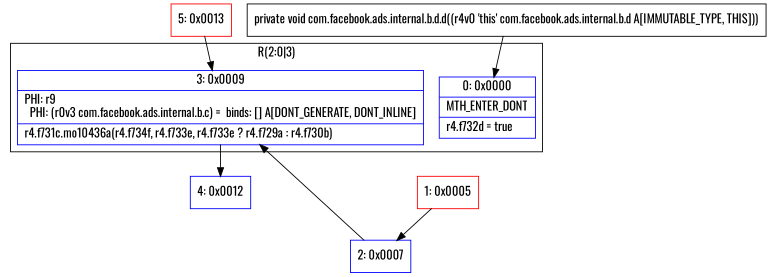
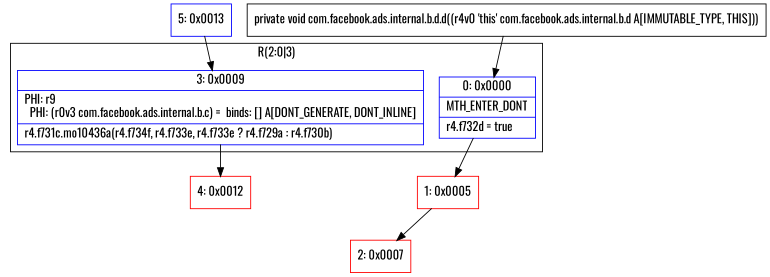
(201, 20) -> (201, 20)
none -> (464, 157)
(220, 192) -> (220, 192)
(315, 196) -> none
(381, 256) -> (381, 256)
